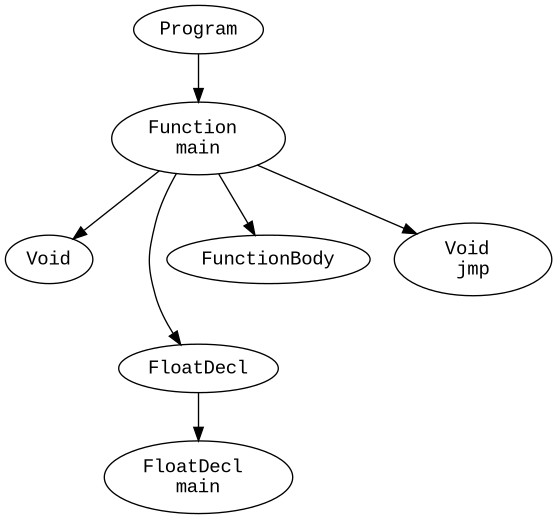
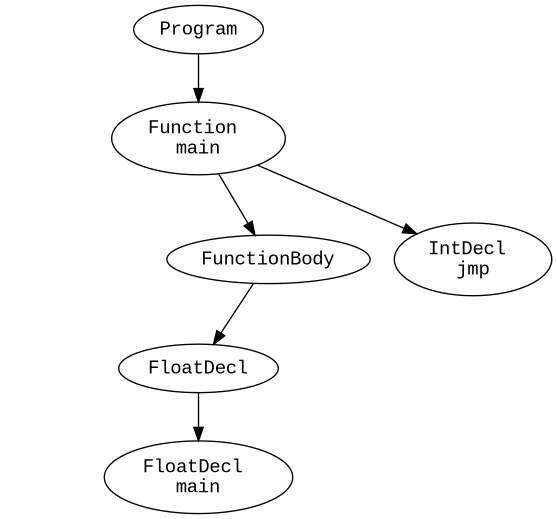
(150, 253) -> (237, 308)
(49, 259) -> none
(473, 259) -> (473, 259)
